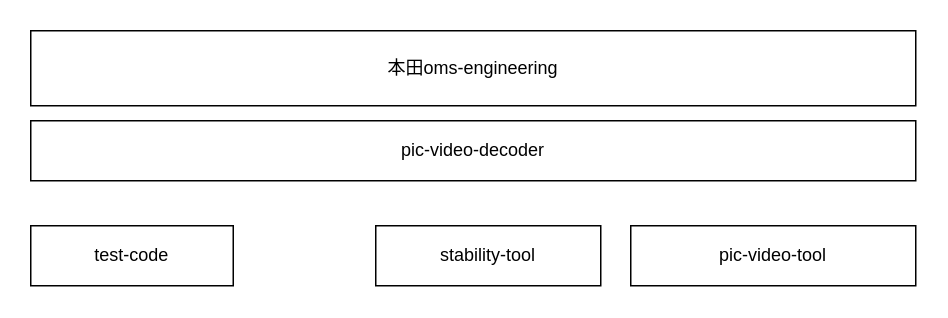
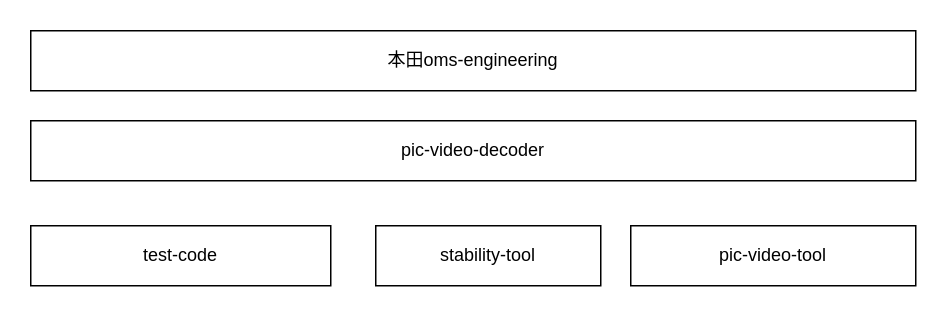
(473, 68) -> (473, 61)
(132, 256) -> (181, 256)
